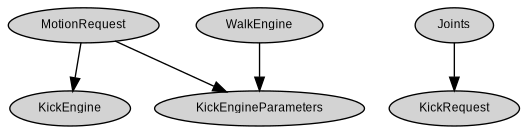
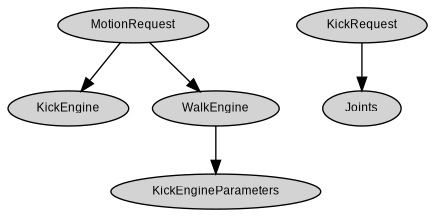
(454, 60) -> (362, 60)
(165, 64) -> (170, 62)
